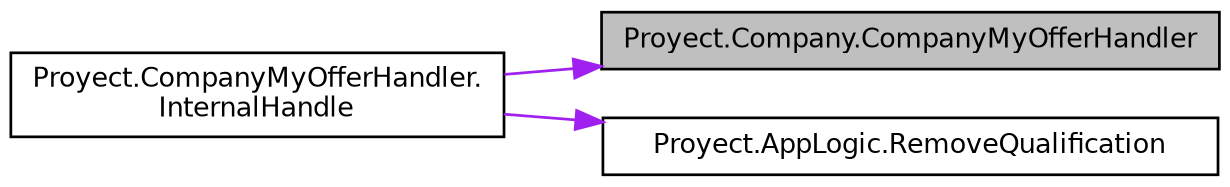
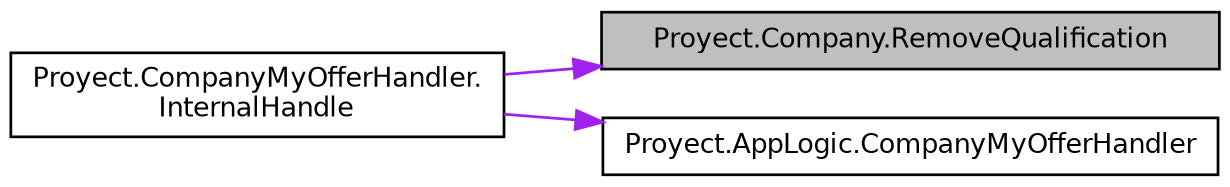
(910, 41) -> (910, 41)
(910, 146) -> (910, 146)
